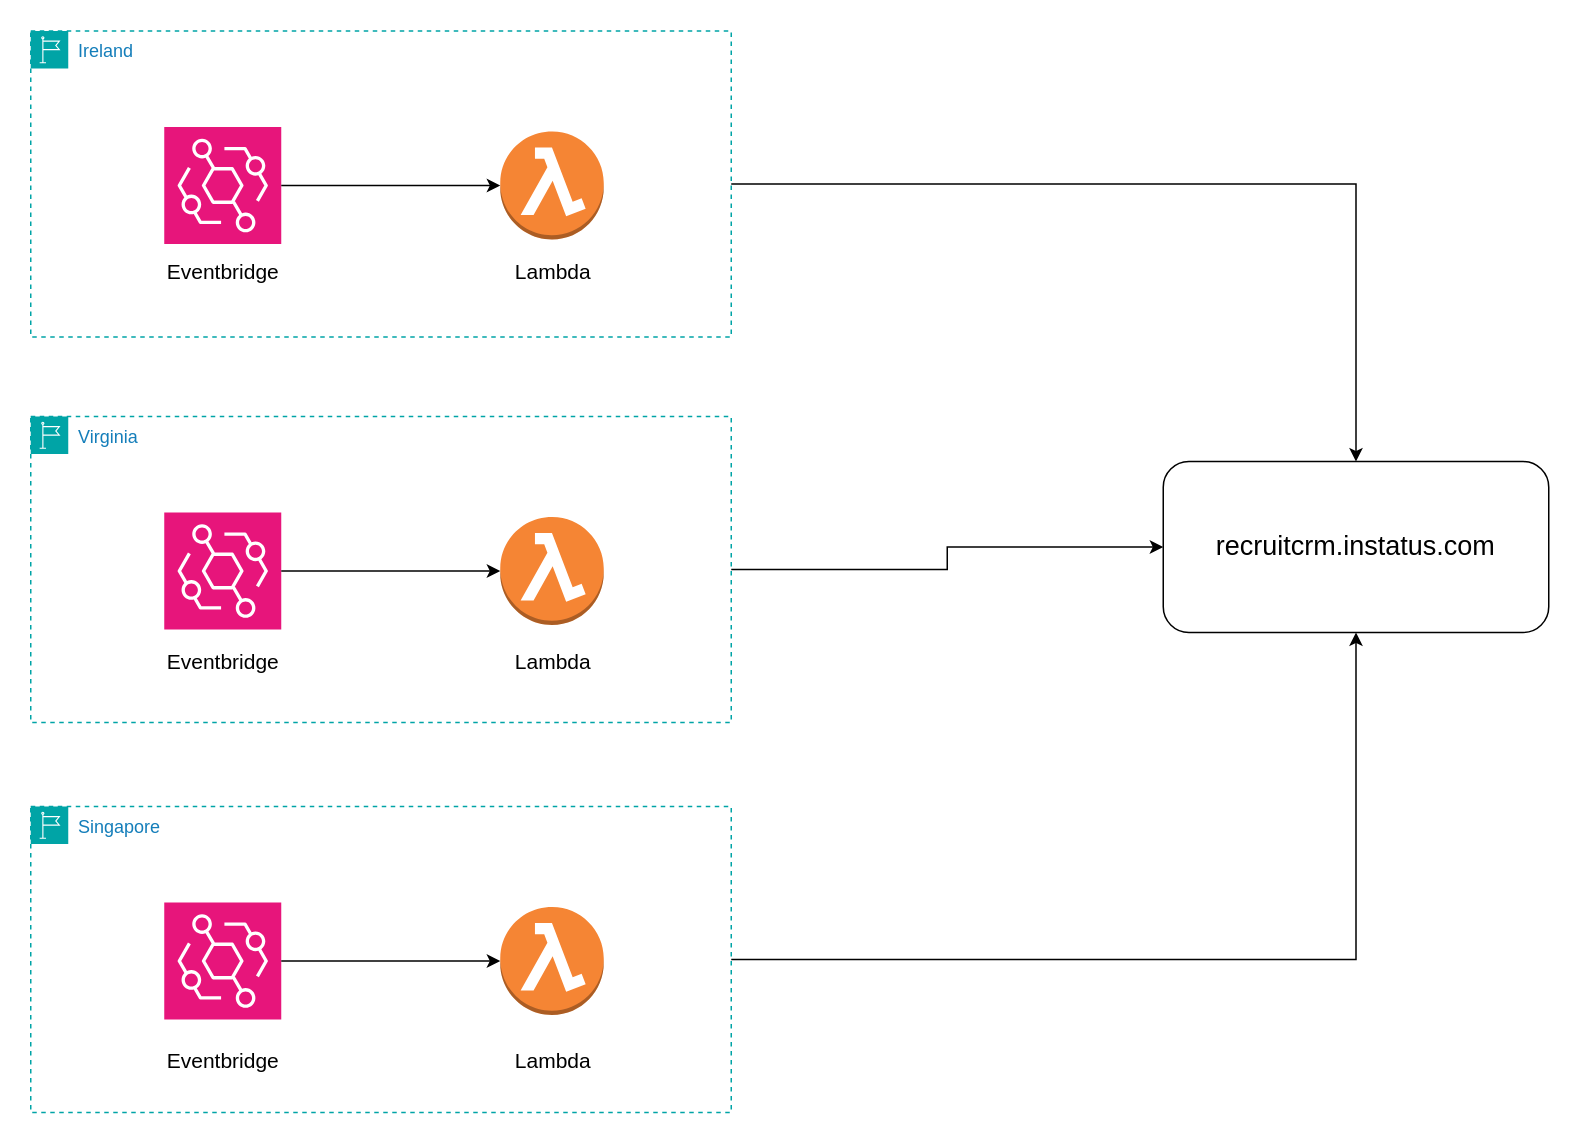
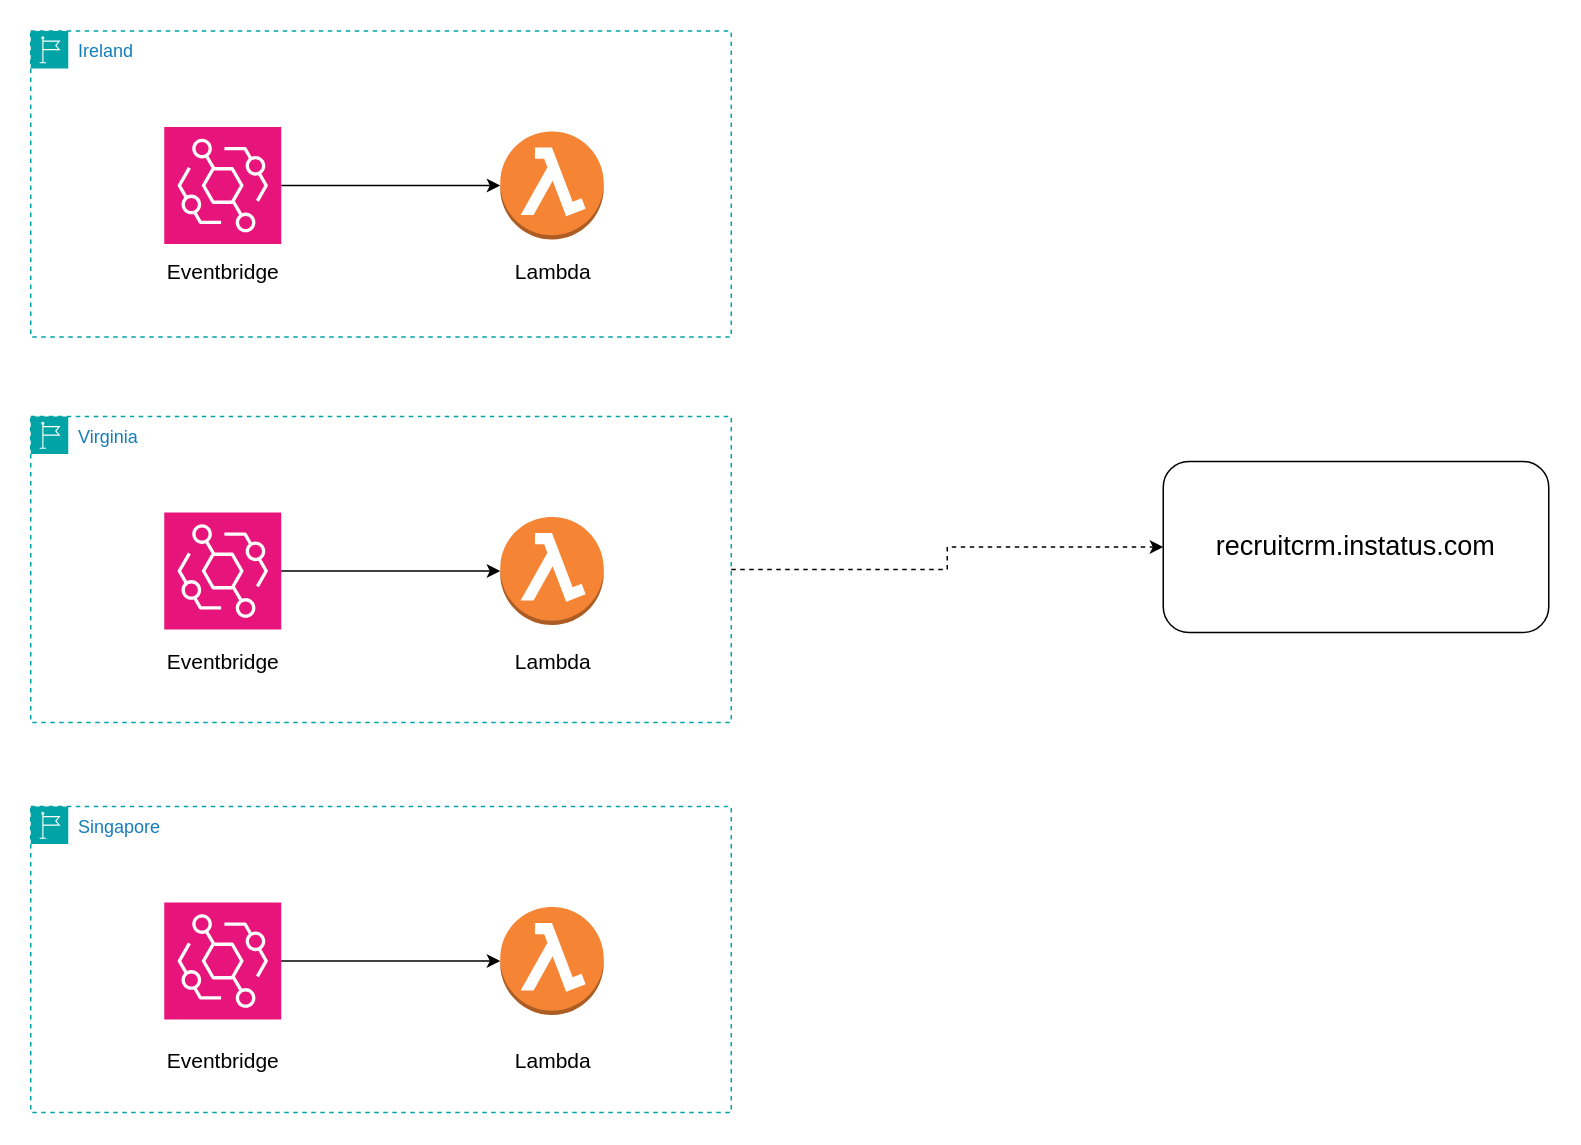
(1179, 184) -> none
(947, 563) -> (947, 563)
(1204, 959) -> none
